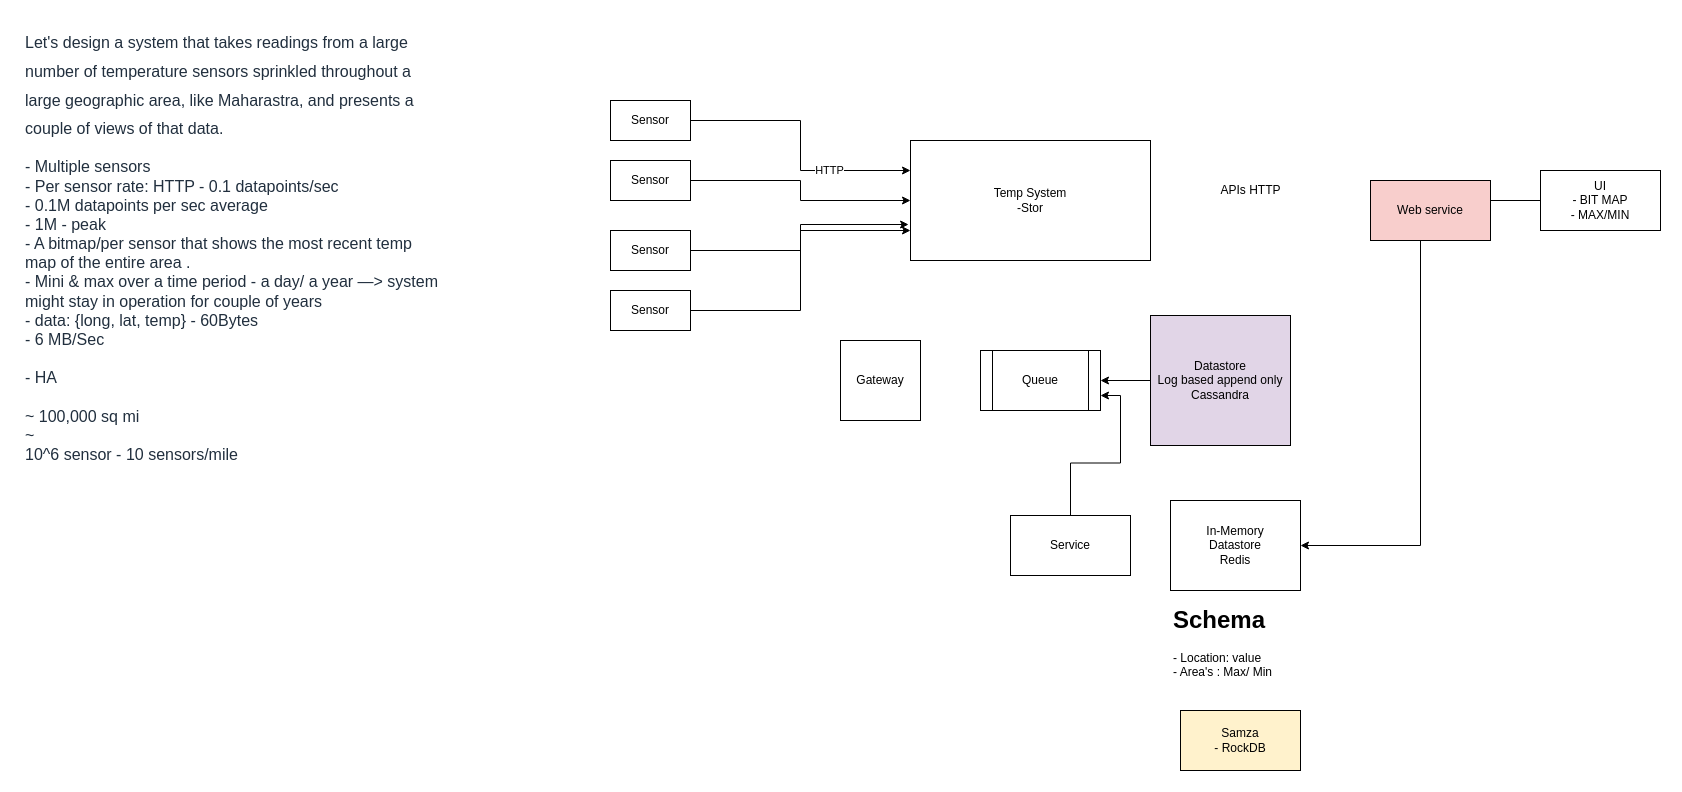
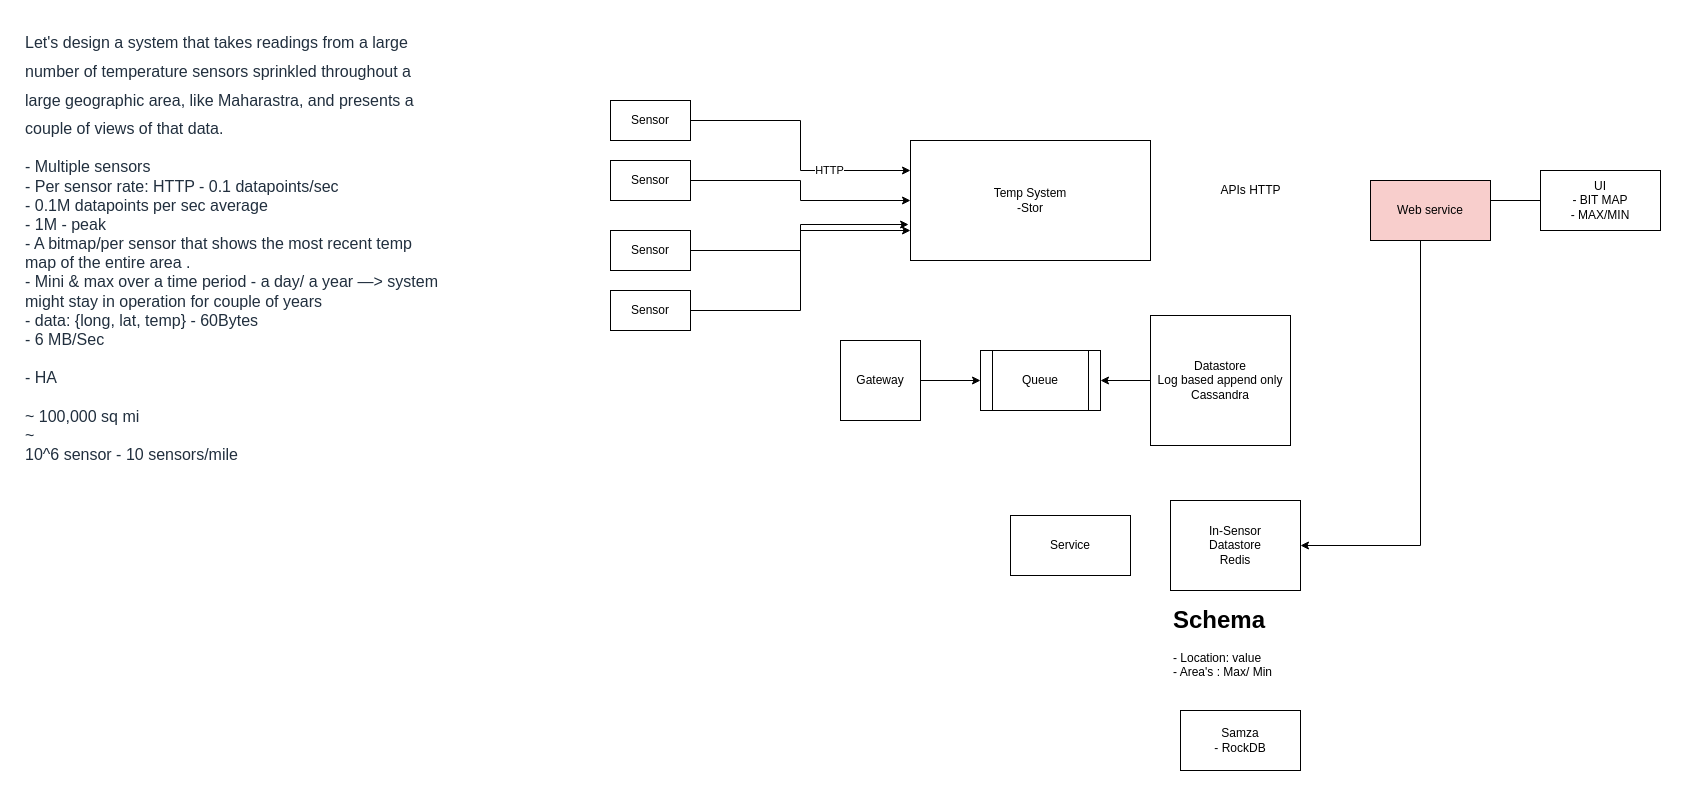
none -> (947, 381)
(1221, 381) -> (1221, 381)
(1110, 463) -> none
(1236, 546) -> (1236, 546)
(1241, 741) -> (1241, 741)
